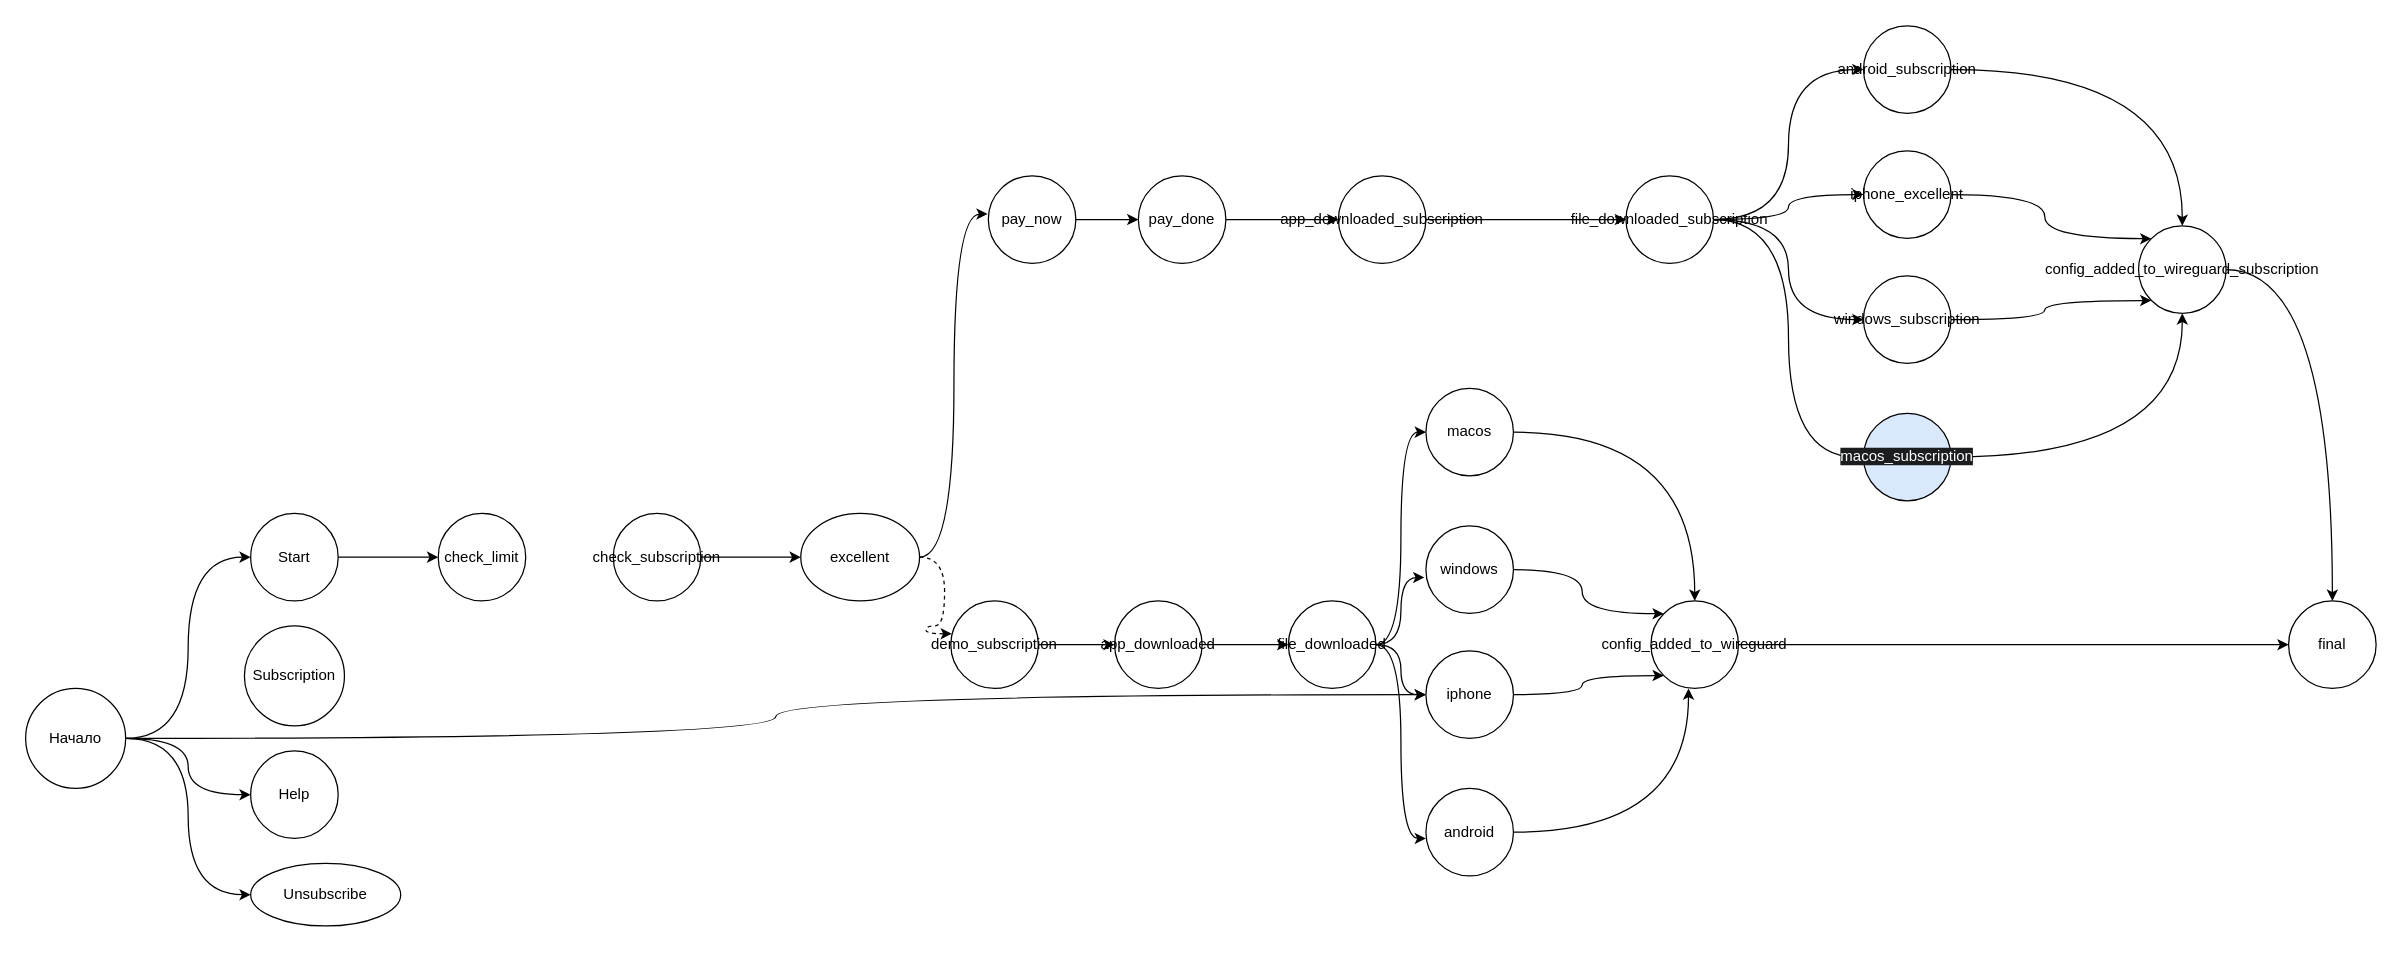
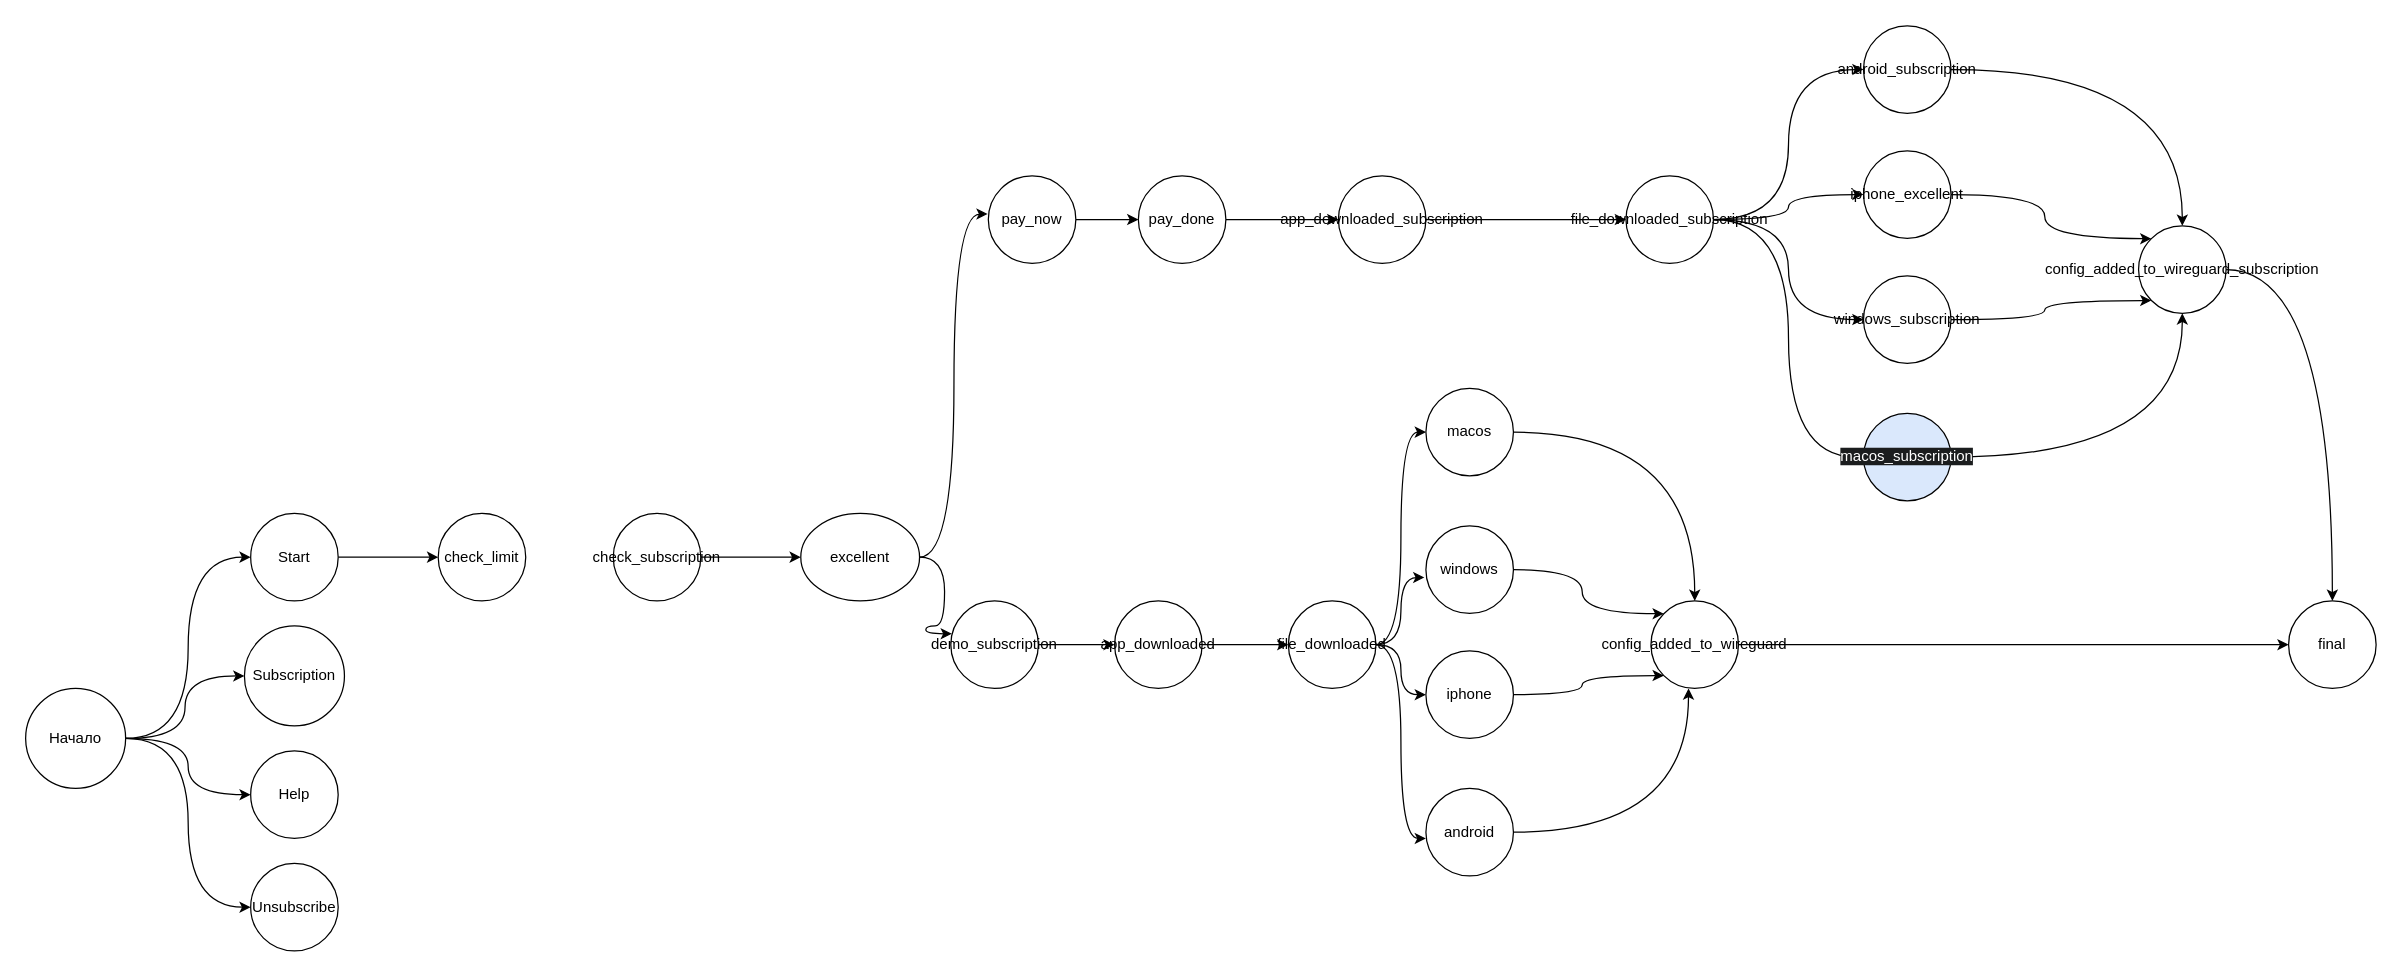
(944, 601) -> (944, 601)
(1084, 696) -> (186, 701)
(326, 894) -> (294, 907)
